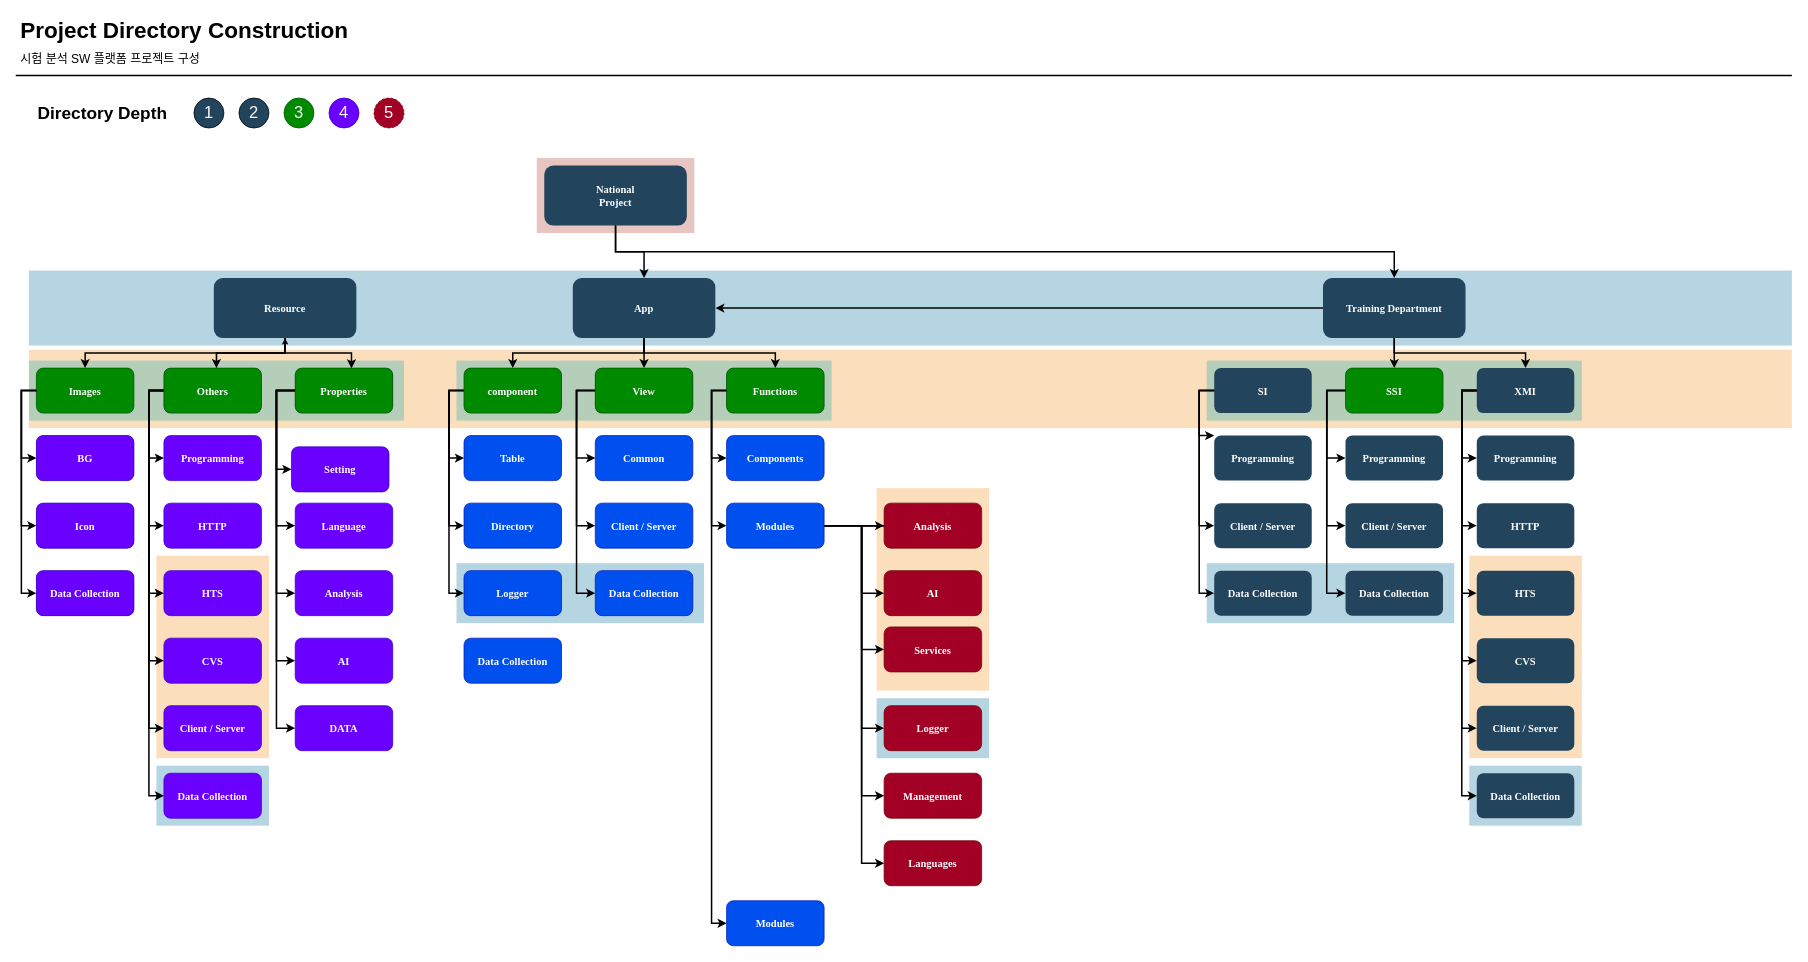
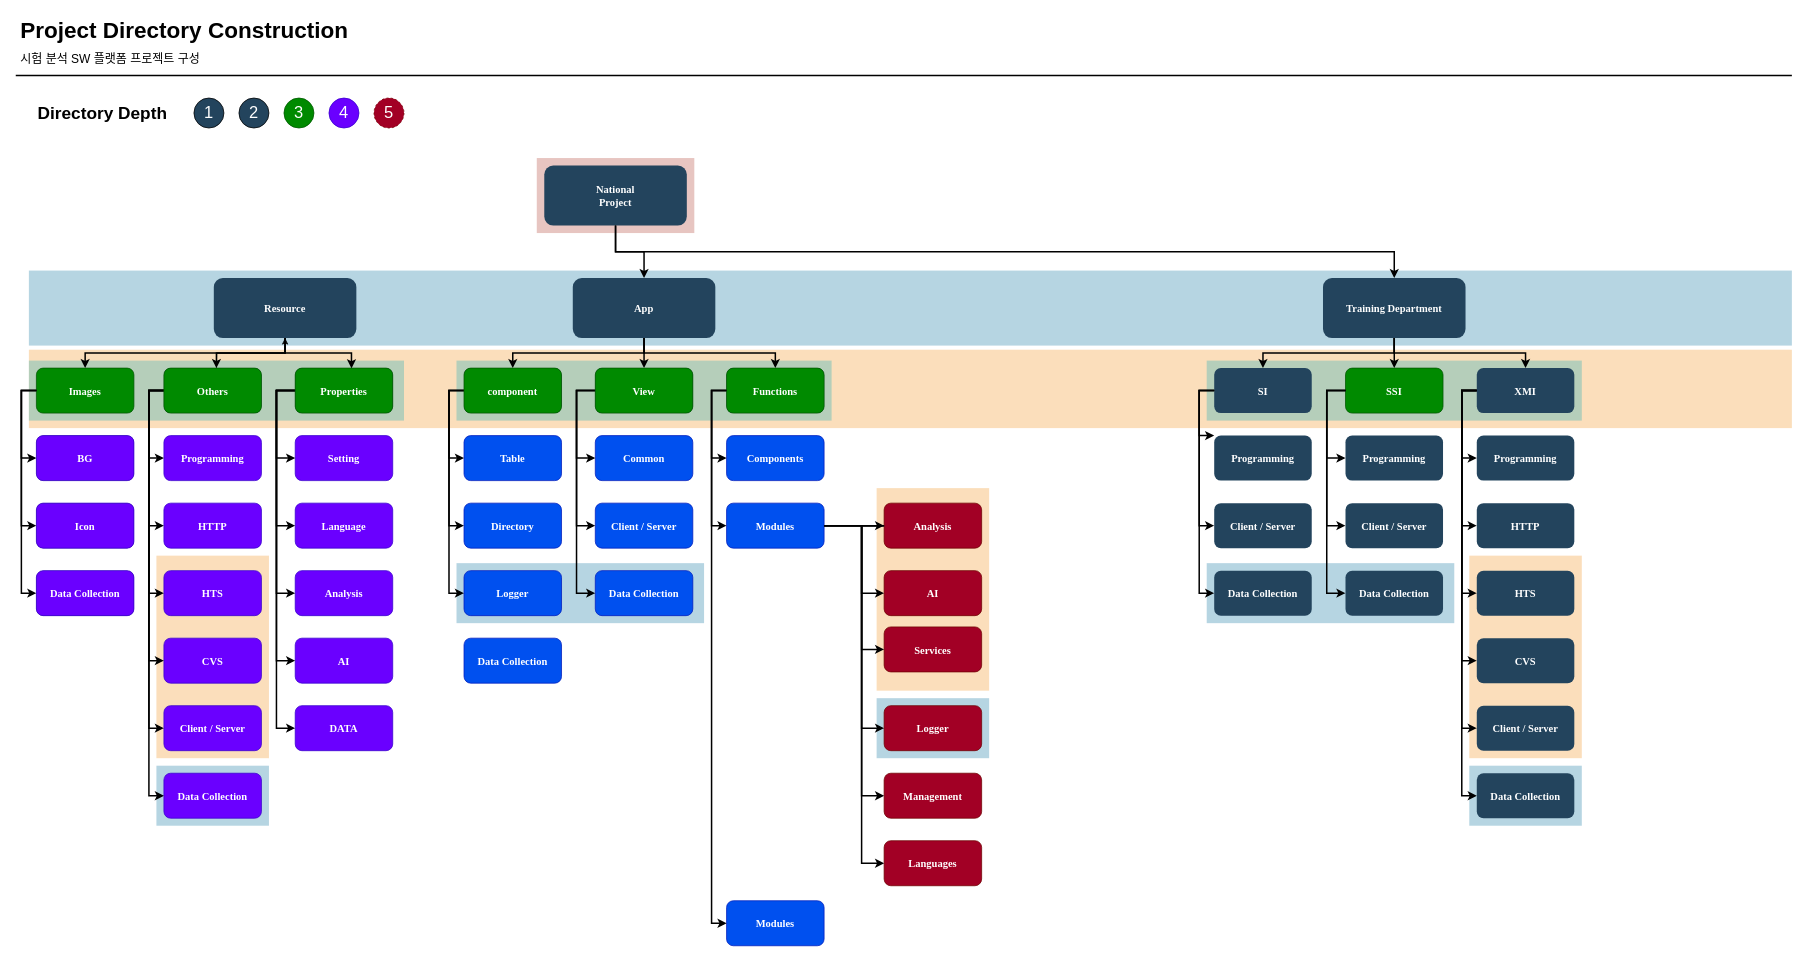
(1022, 308) -> (1323, 353)
(340, 469) -> (344, 458)
